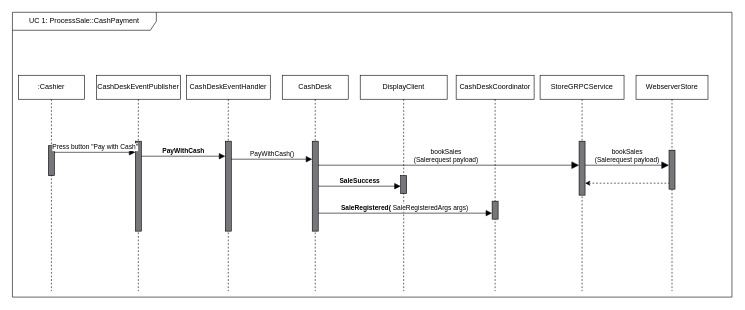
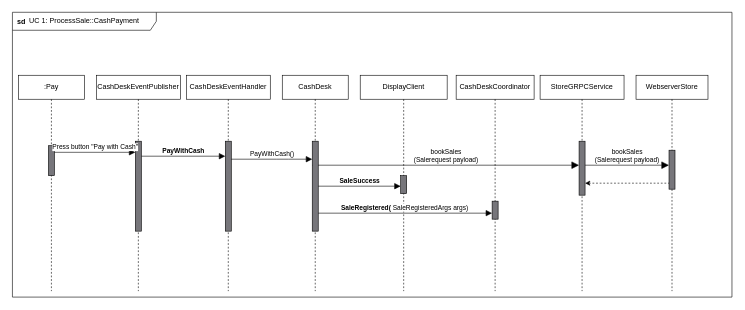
none -> (21, 21)
(51, 87) -> (51, 87)
